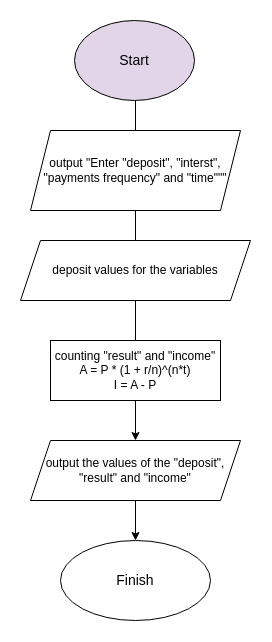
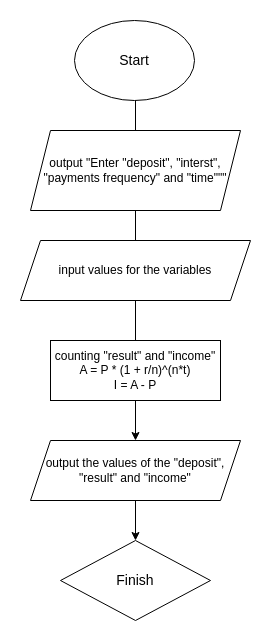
(135, 61) -> (135, 61)
(136, 271) -> (136, 271)
(136, 581) -> (136, 581)
